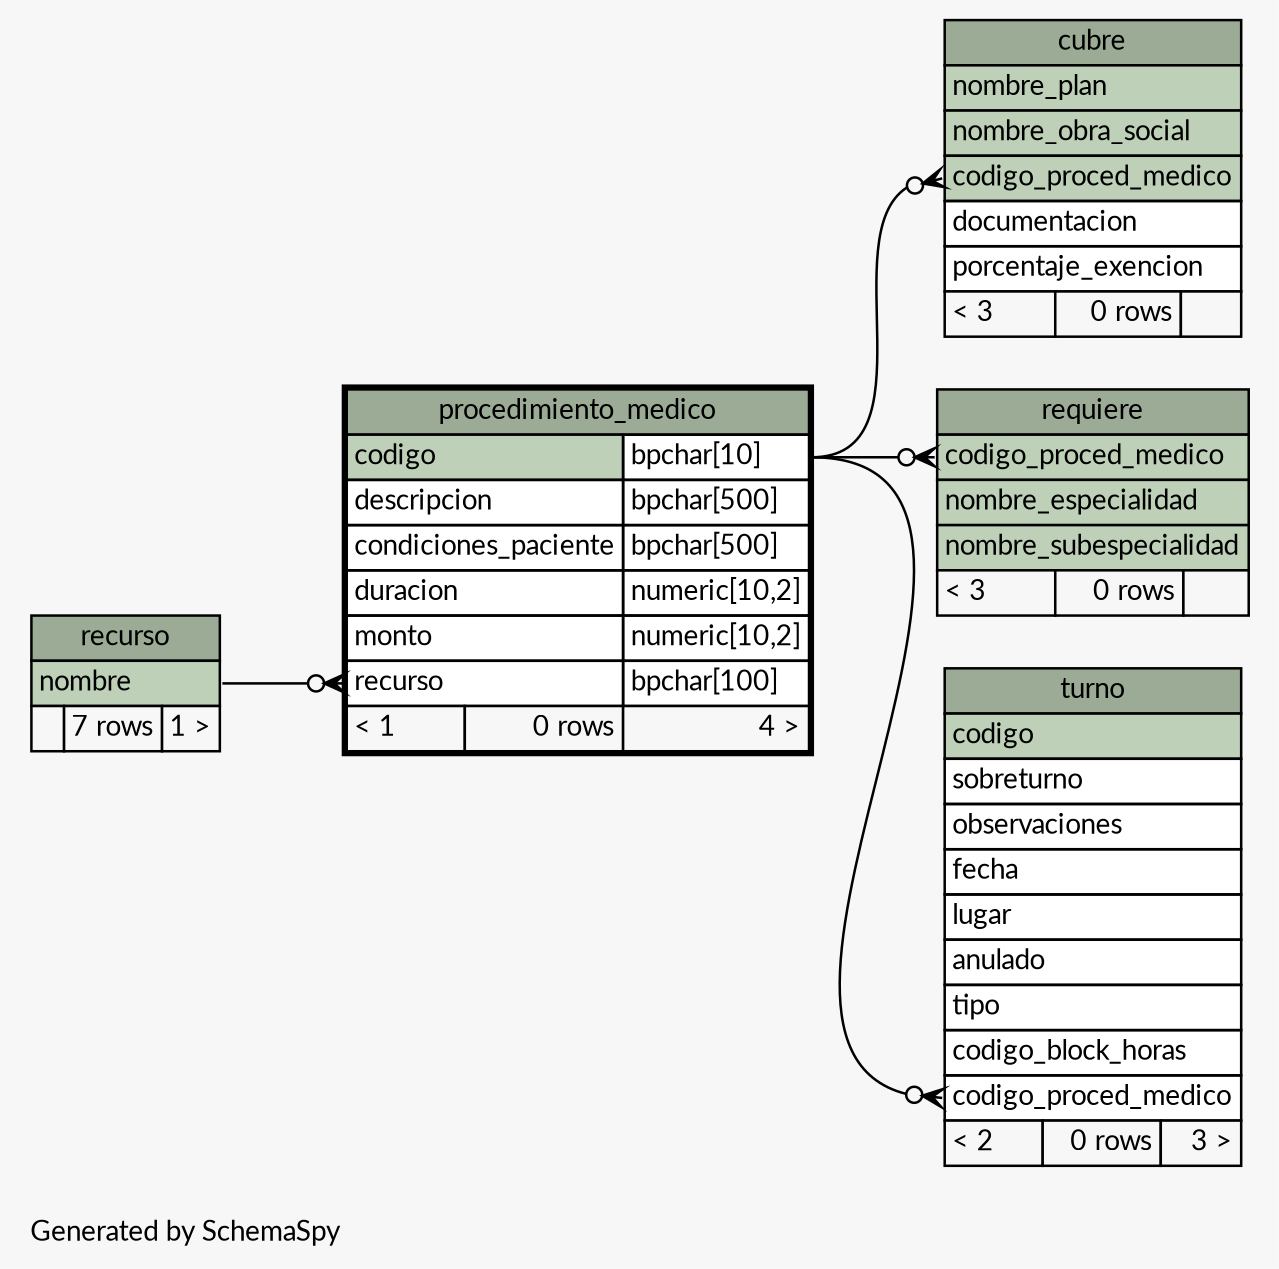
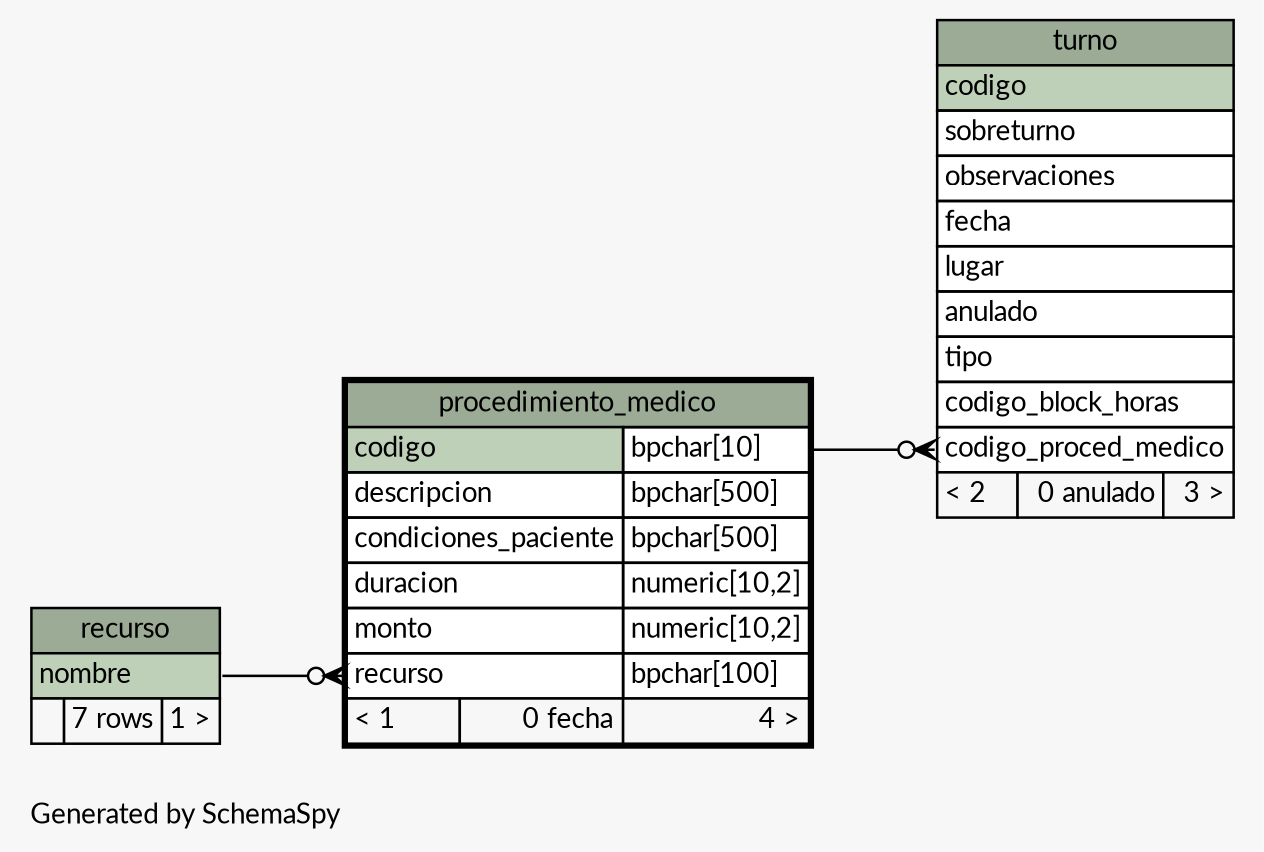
(1093, 178) -> none
(1093, 503) -> none
(574, 727) -> (569, 720)
(1112, 1142) -> (1097, 494)
